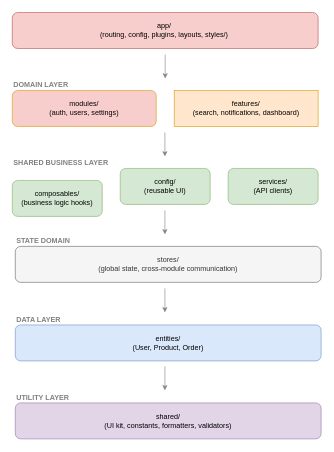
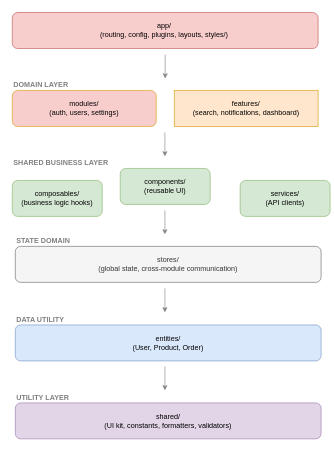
(165, 186) -> (165, 186)
(273, 186) -> (285, 198)
(36, 319) -> (40, 319)
